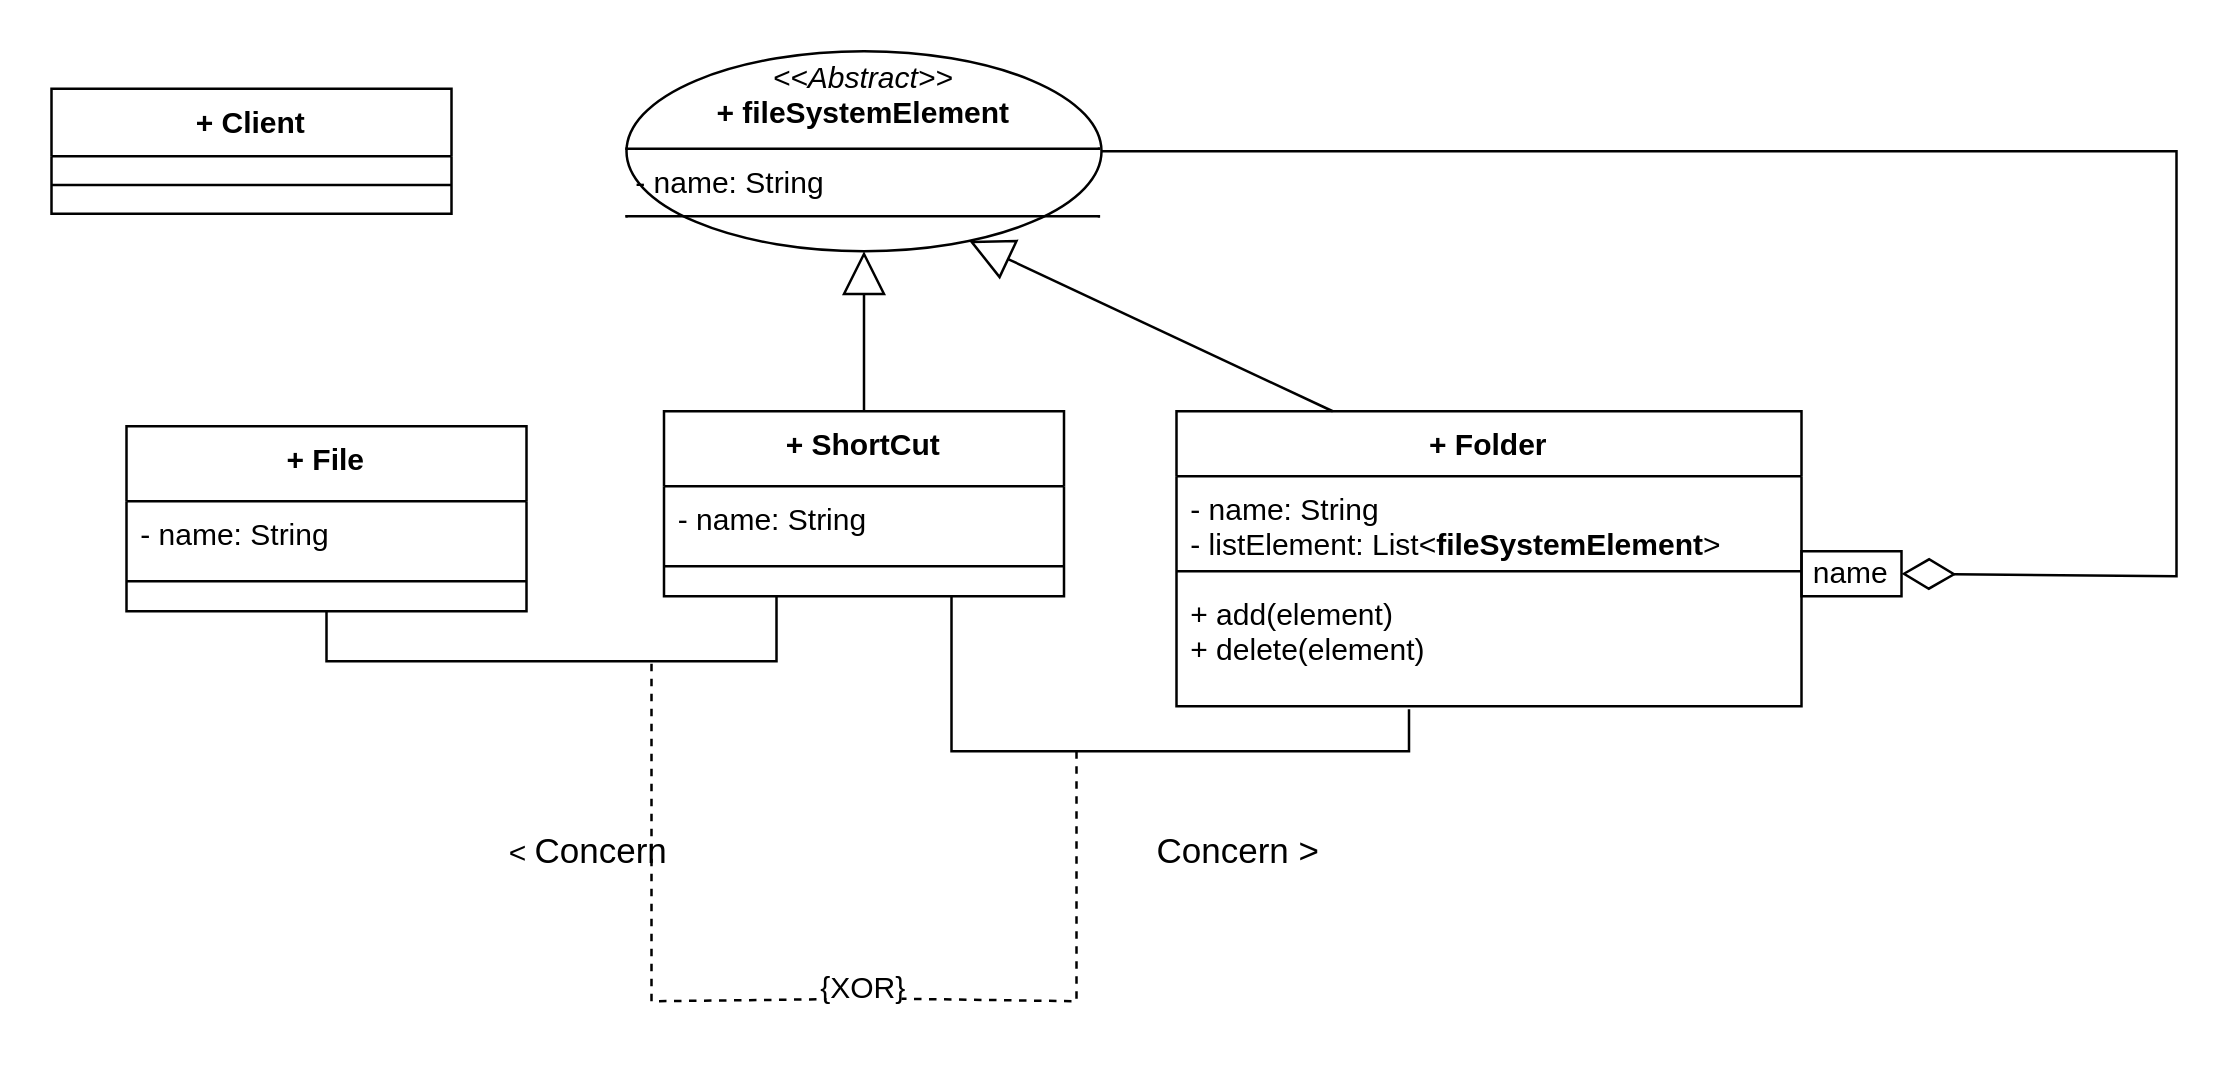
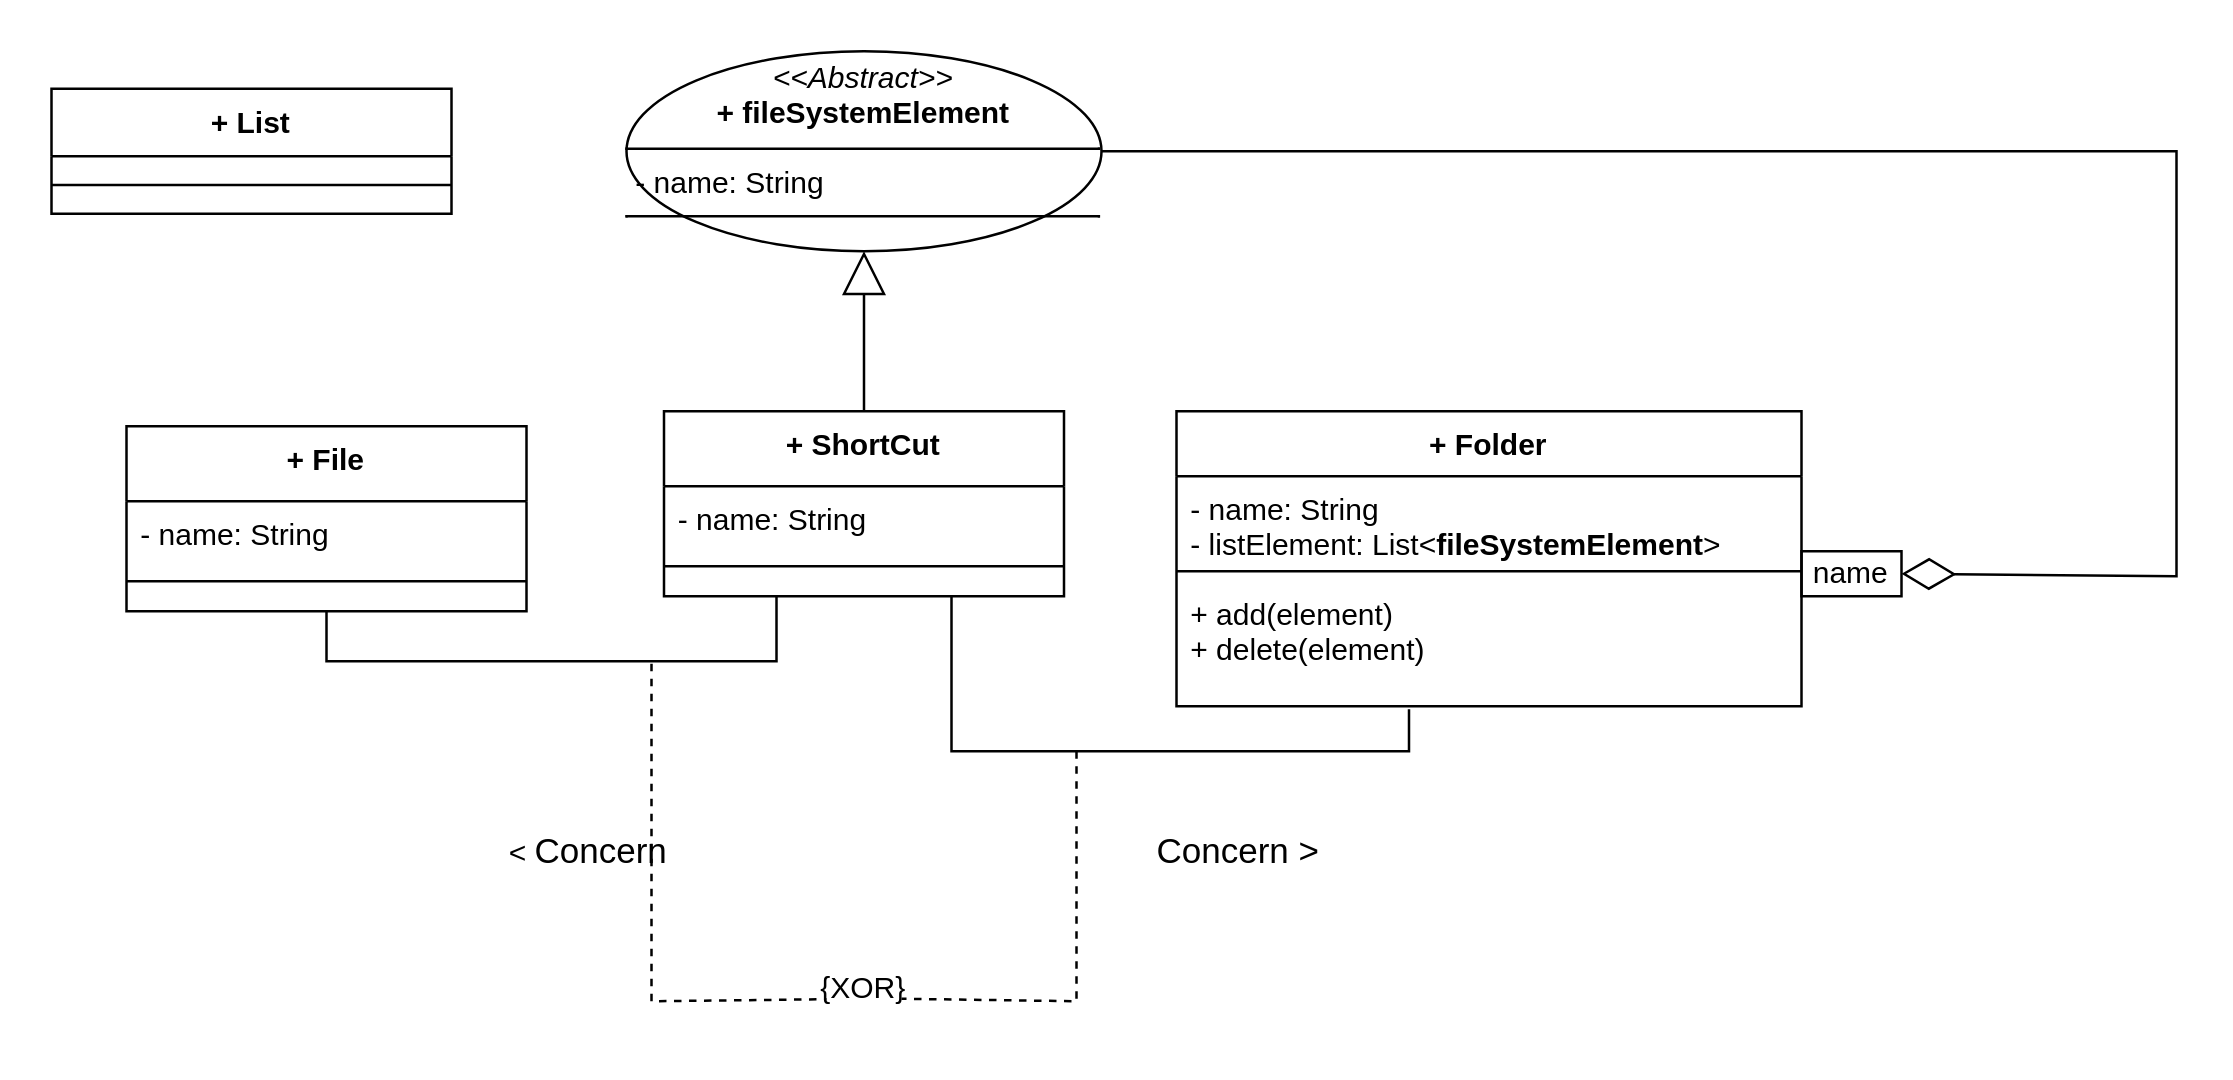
(251, 124) -> (251, 124)
(1170, 335) -> none
